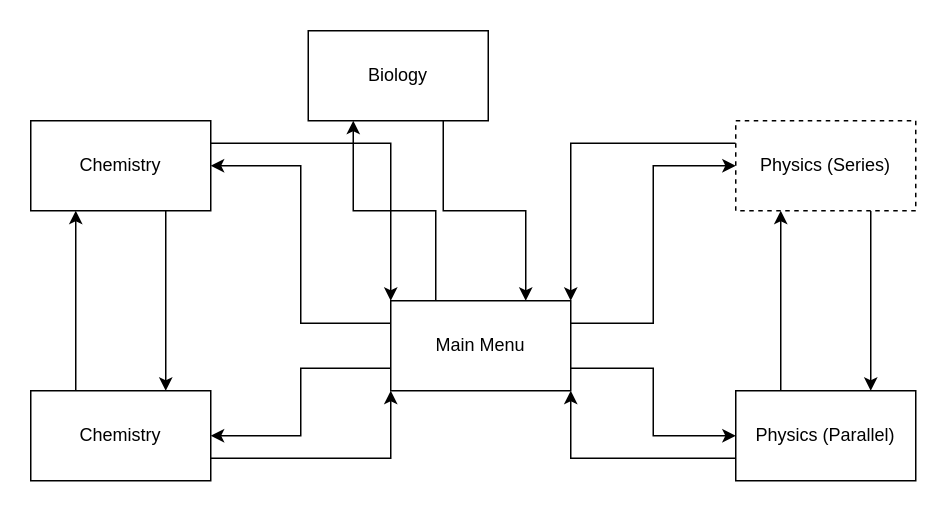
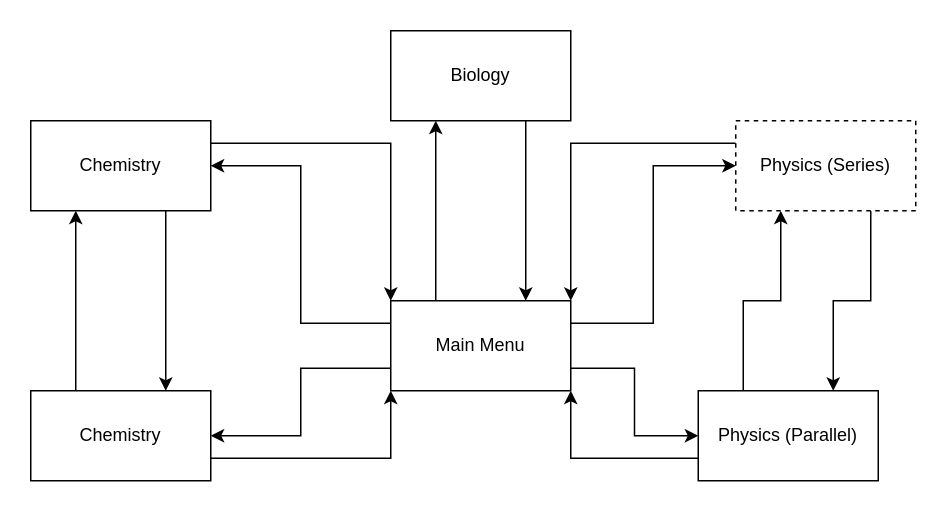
(398, 76) -> (481, 76)
(826, 436) -> (788, 436)
